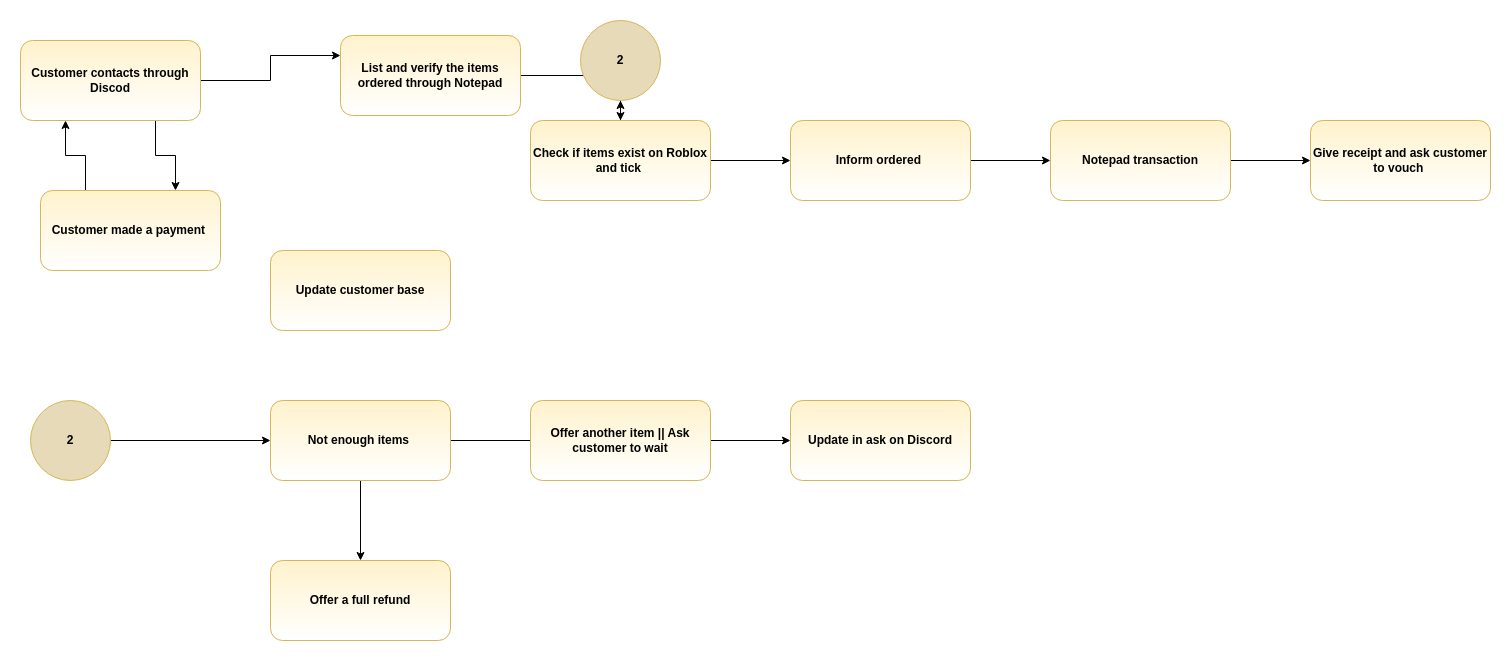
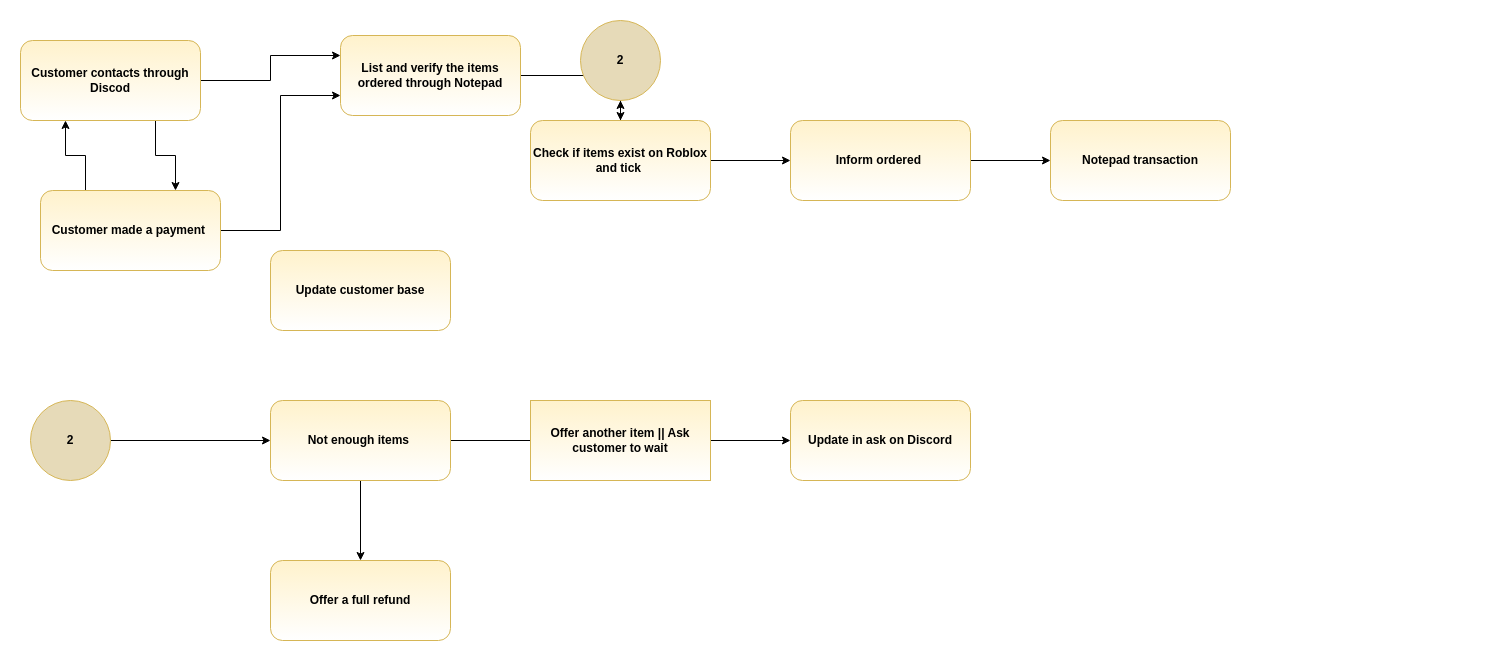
(1267, 161) -> none
(1401, 161) -> none
none -> (281, 167)
(621, 441) -> (621, 441)
